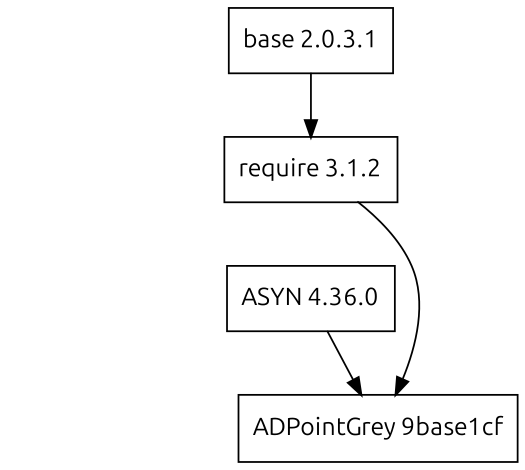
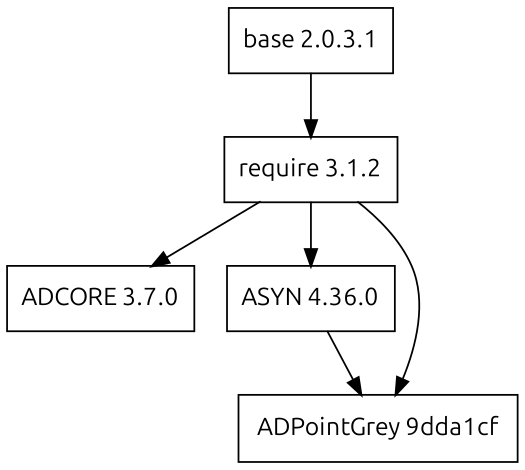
none -> (311, 225)
none -> (101, 299)
(378, 428) -> (378, 428)
